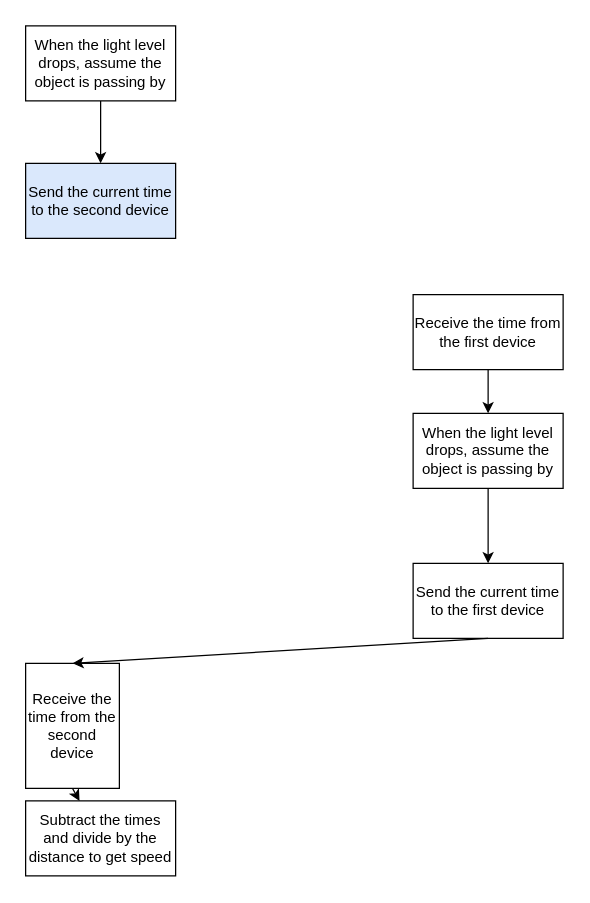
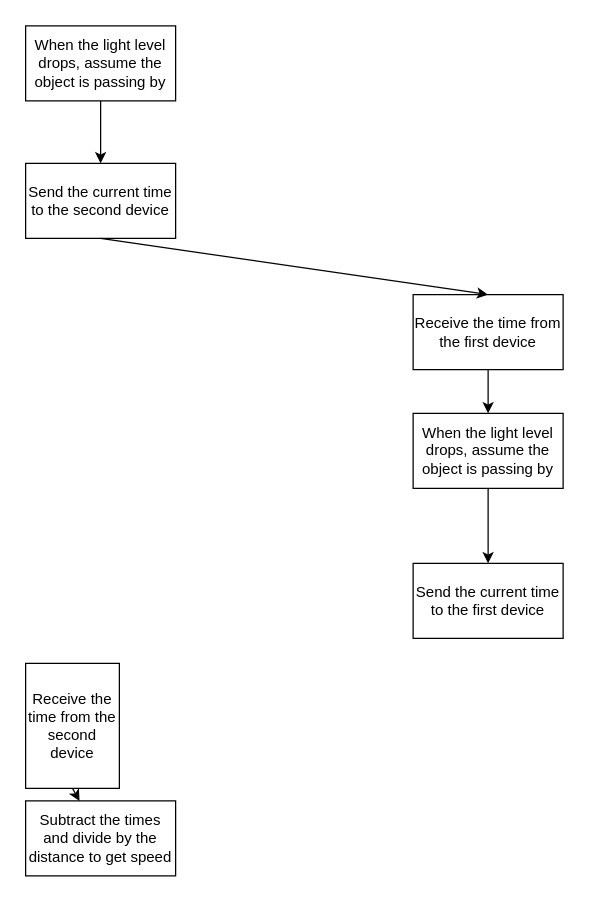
(101, 201) -> (101, 201)
none -> (291, 266)
(281, 651) -> none
